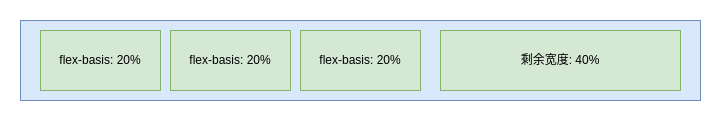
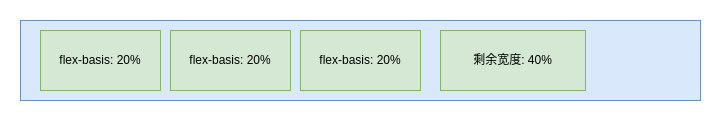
(561, 61) -> (513, 61)
